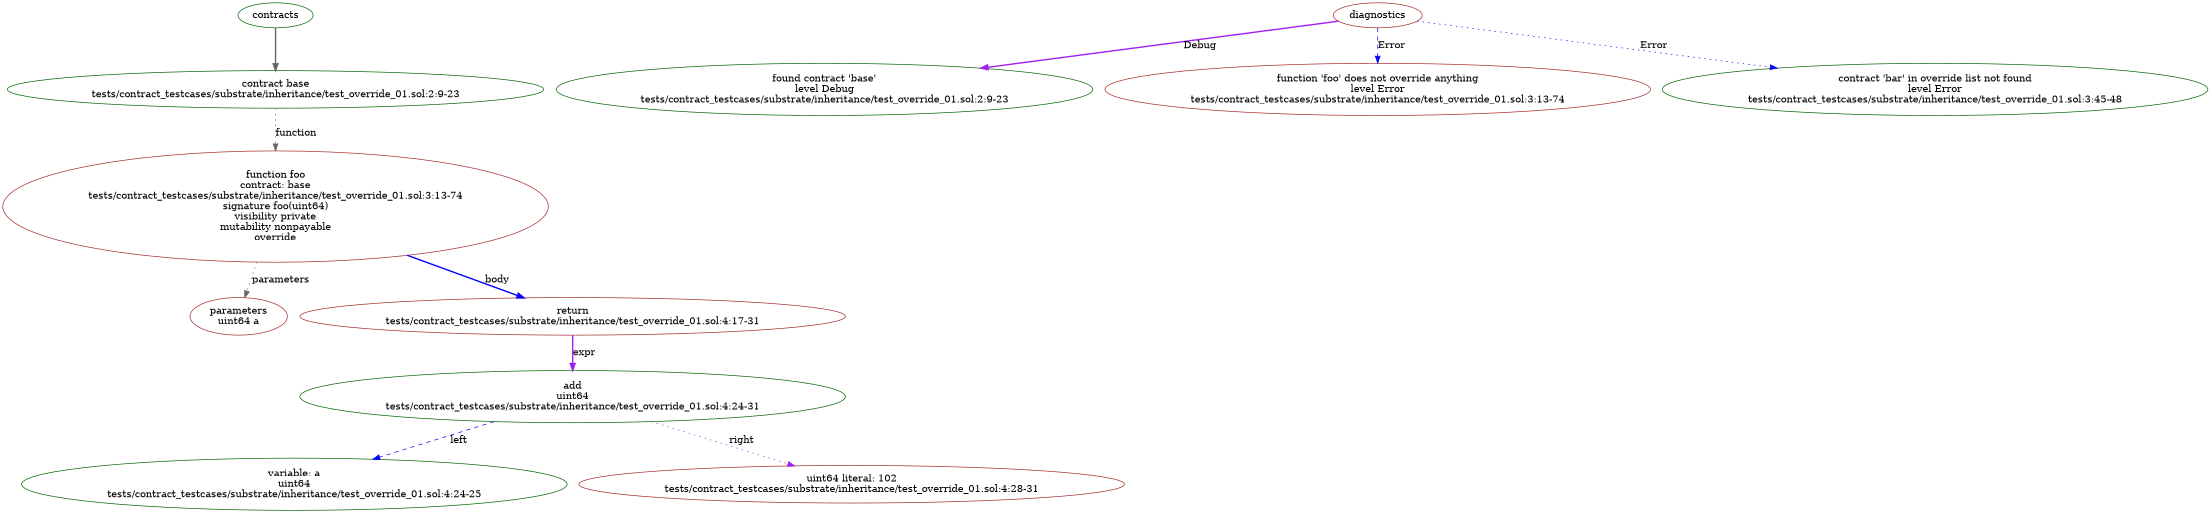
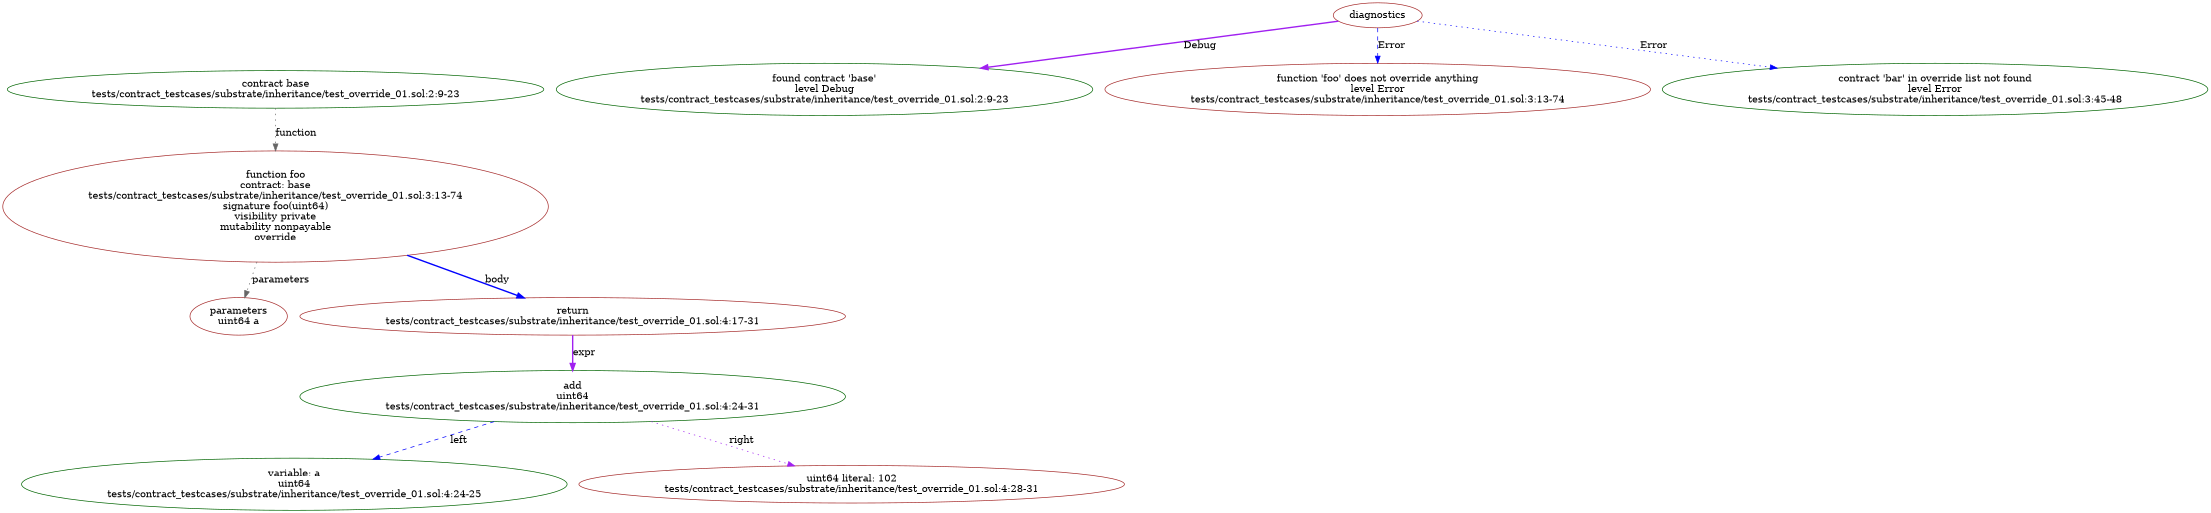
(276, 15) -> none
